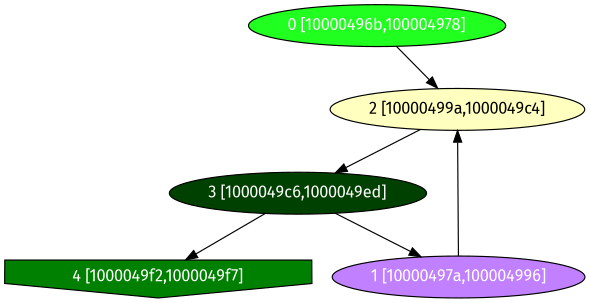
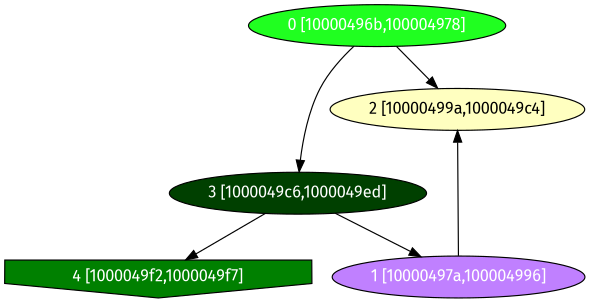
(383, 149) -> (316, 98)
